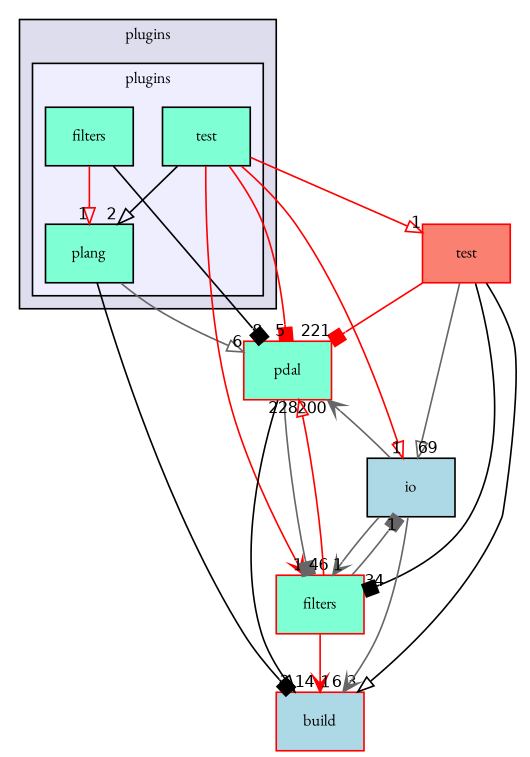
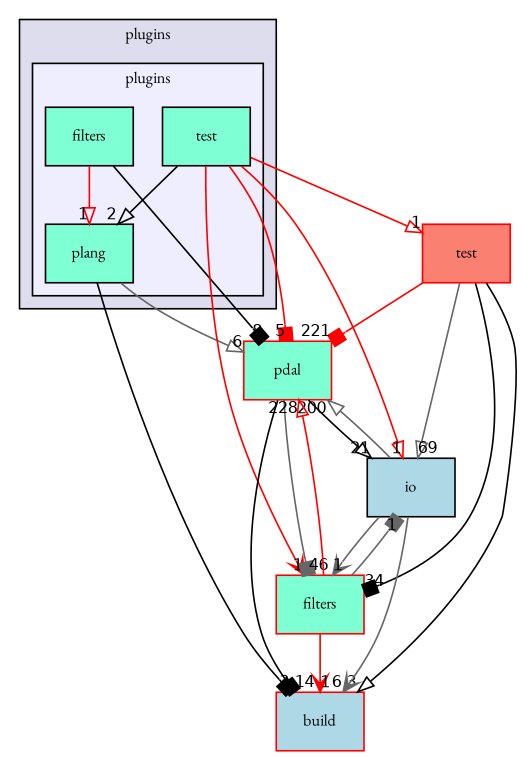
none -> (333, 424)
(366, 434) -> (366, 434)
(252, 542) -> (252, 542)
